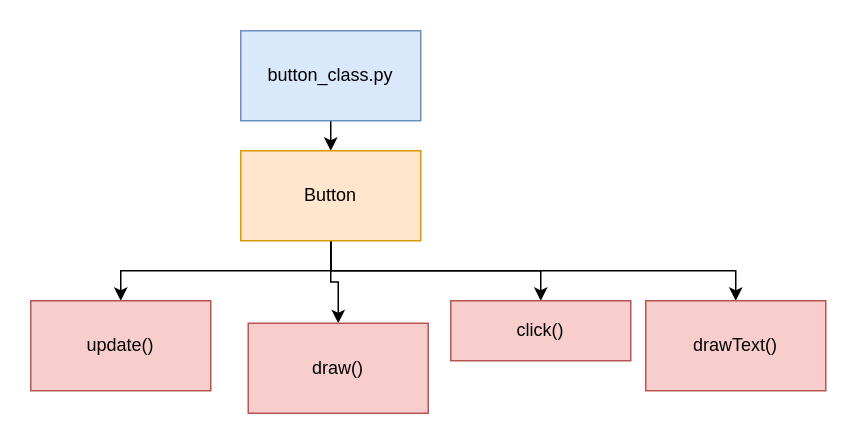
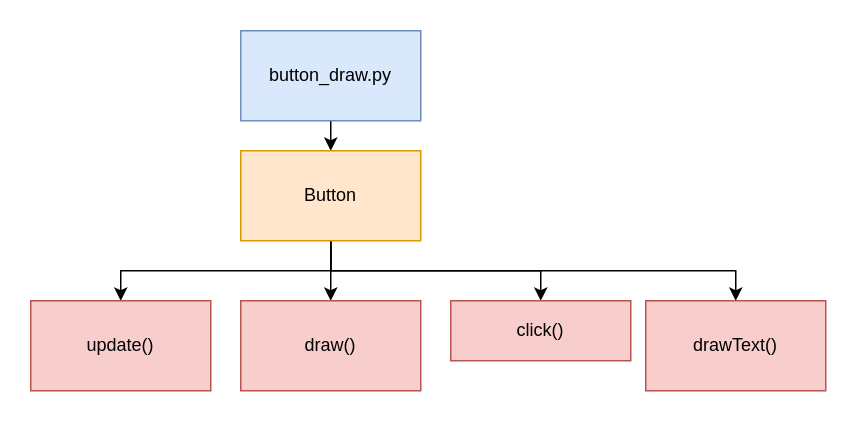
(331, 76) -> (331, 76)
(338, 368) -> (331, 346)
